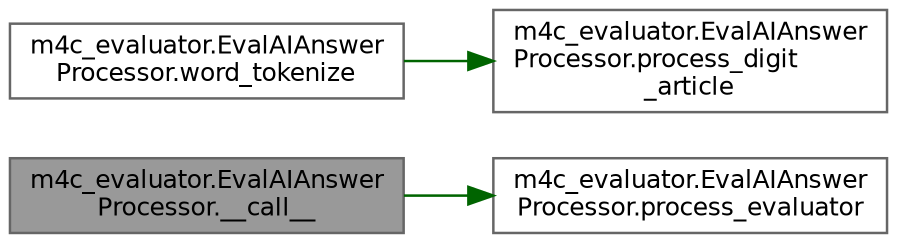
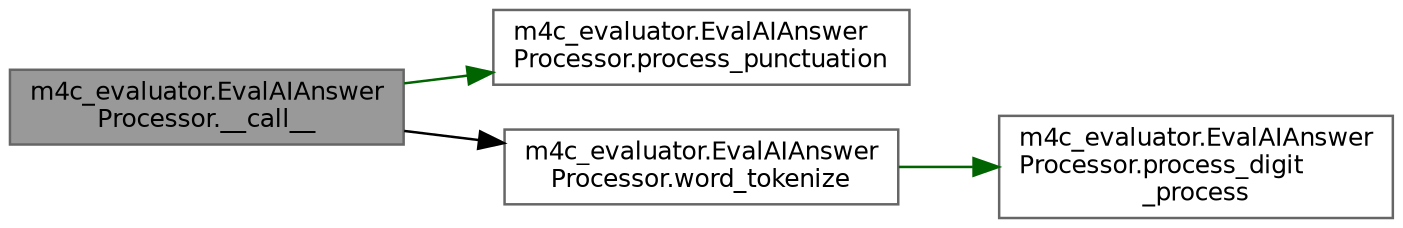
(690, 61) -> (1196, 167)
none -> (442, 136)
(690, 196) -> (701, 47)
